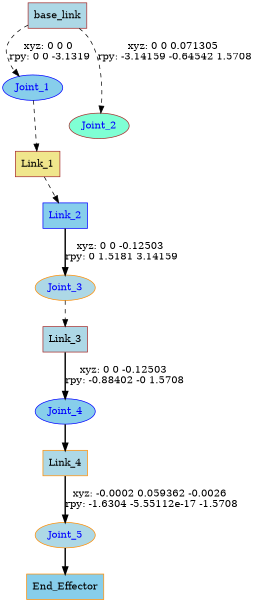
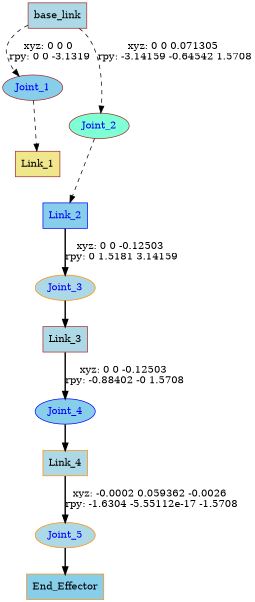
(33, 88) -> (33, 88)
(50, 187) -> (84, 167)
(65, 310) -> (65, 310)
